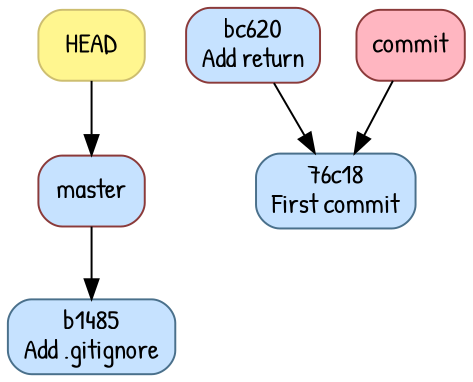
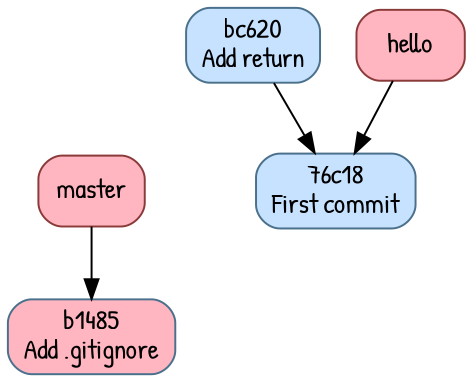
(92, 45) -> none
(253, 45) -> (253, 45)
(411, 45) -> (411, 45)
(92, 191) -> (92, 191)
(92, 337) -> (92, 337)
